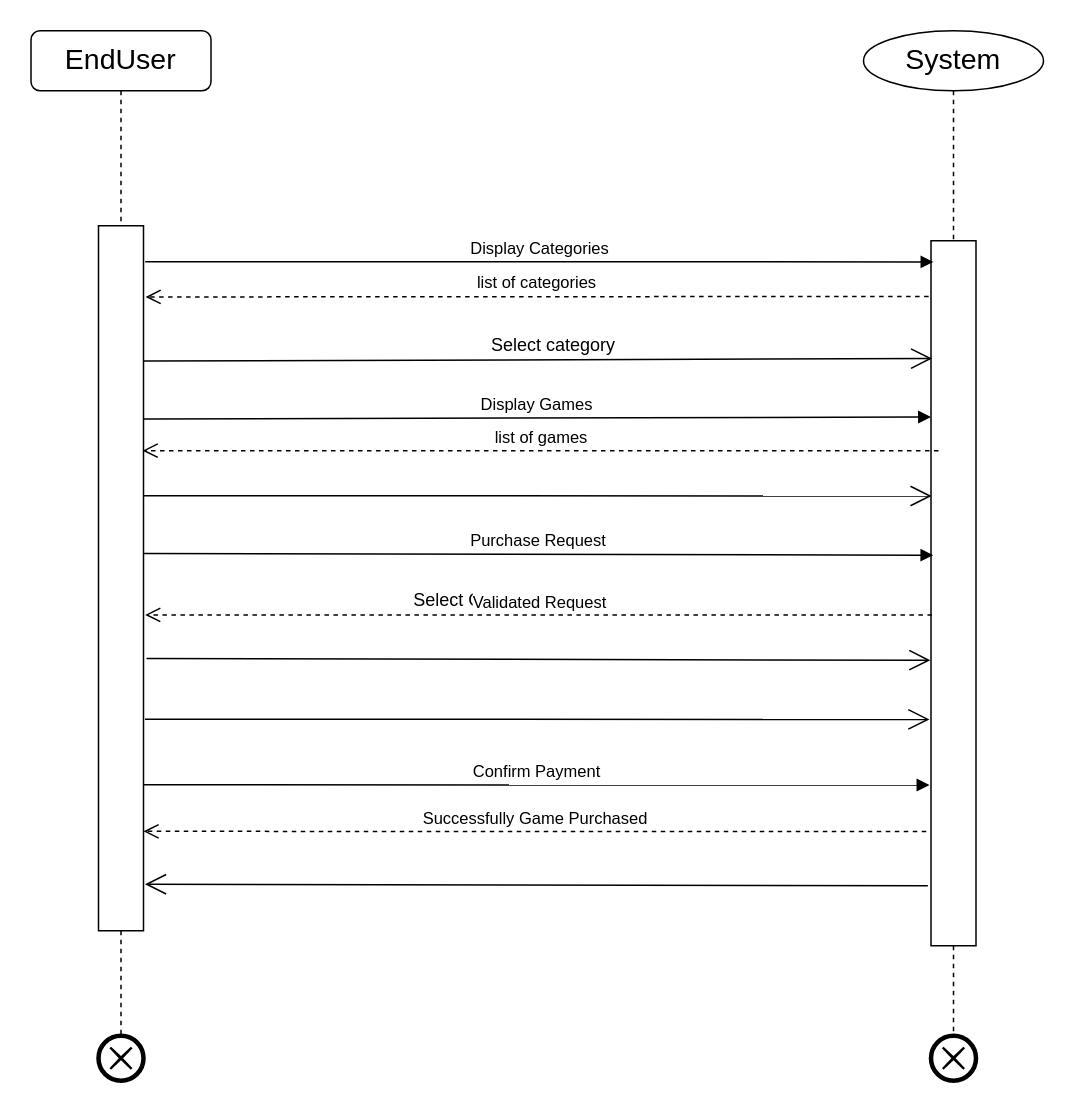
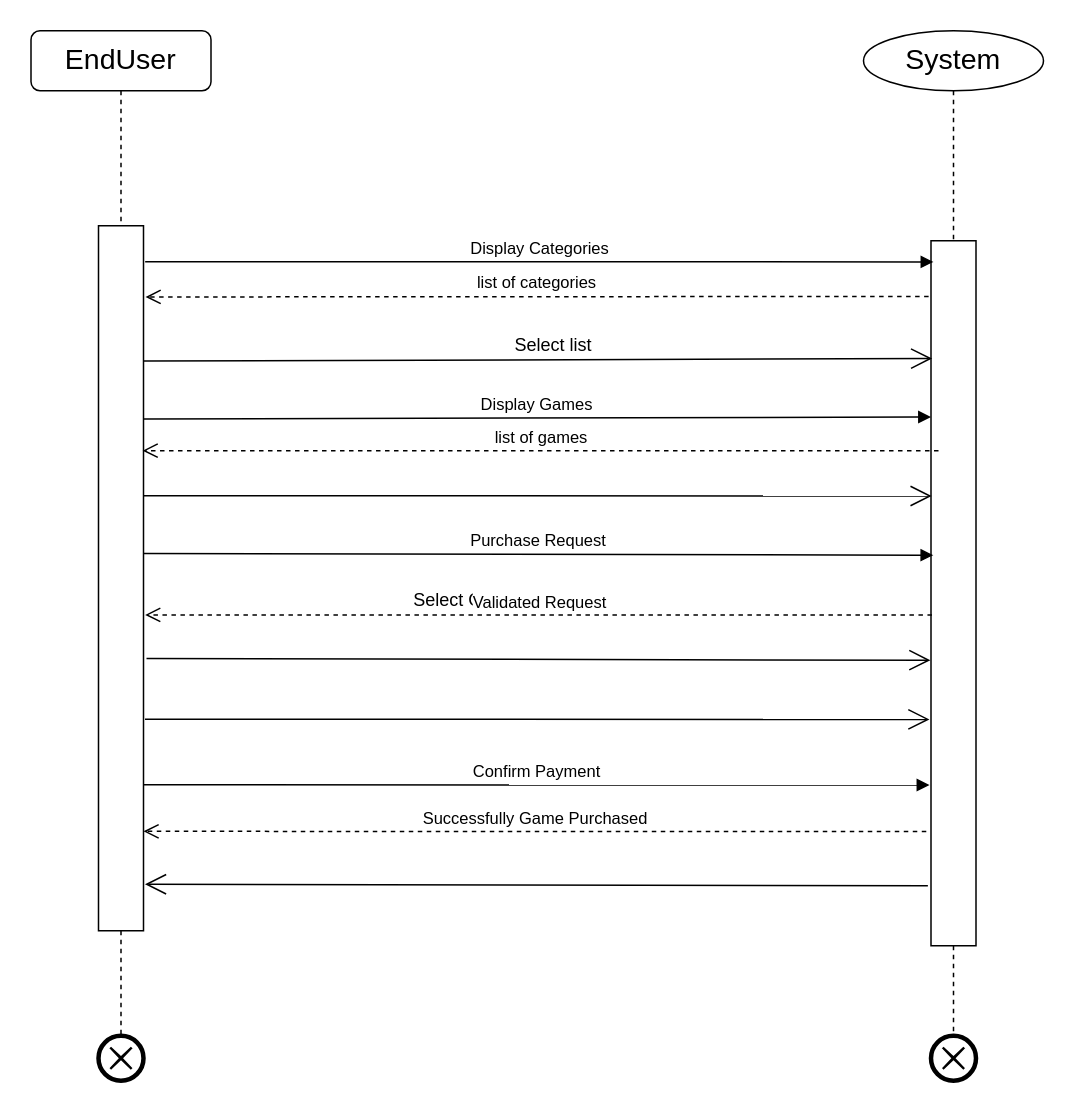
(554, 346) -> (554, 346)
